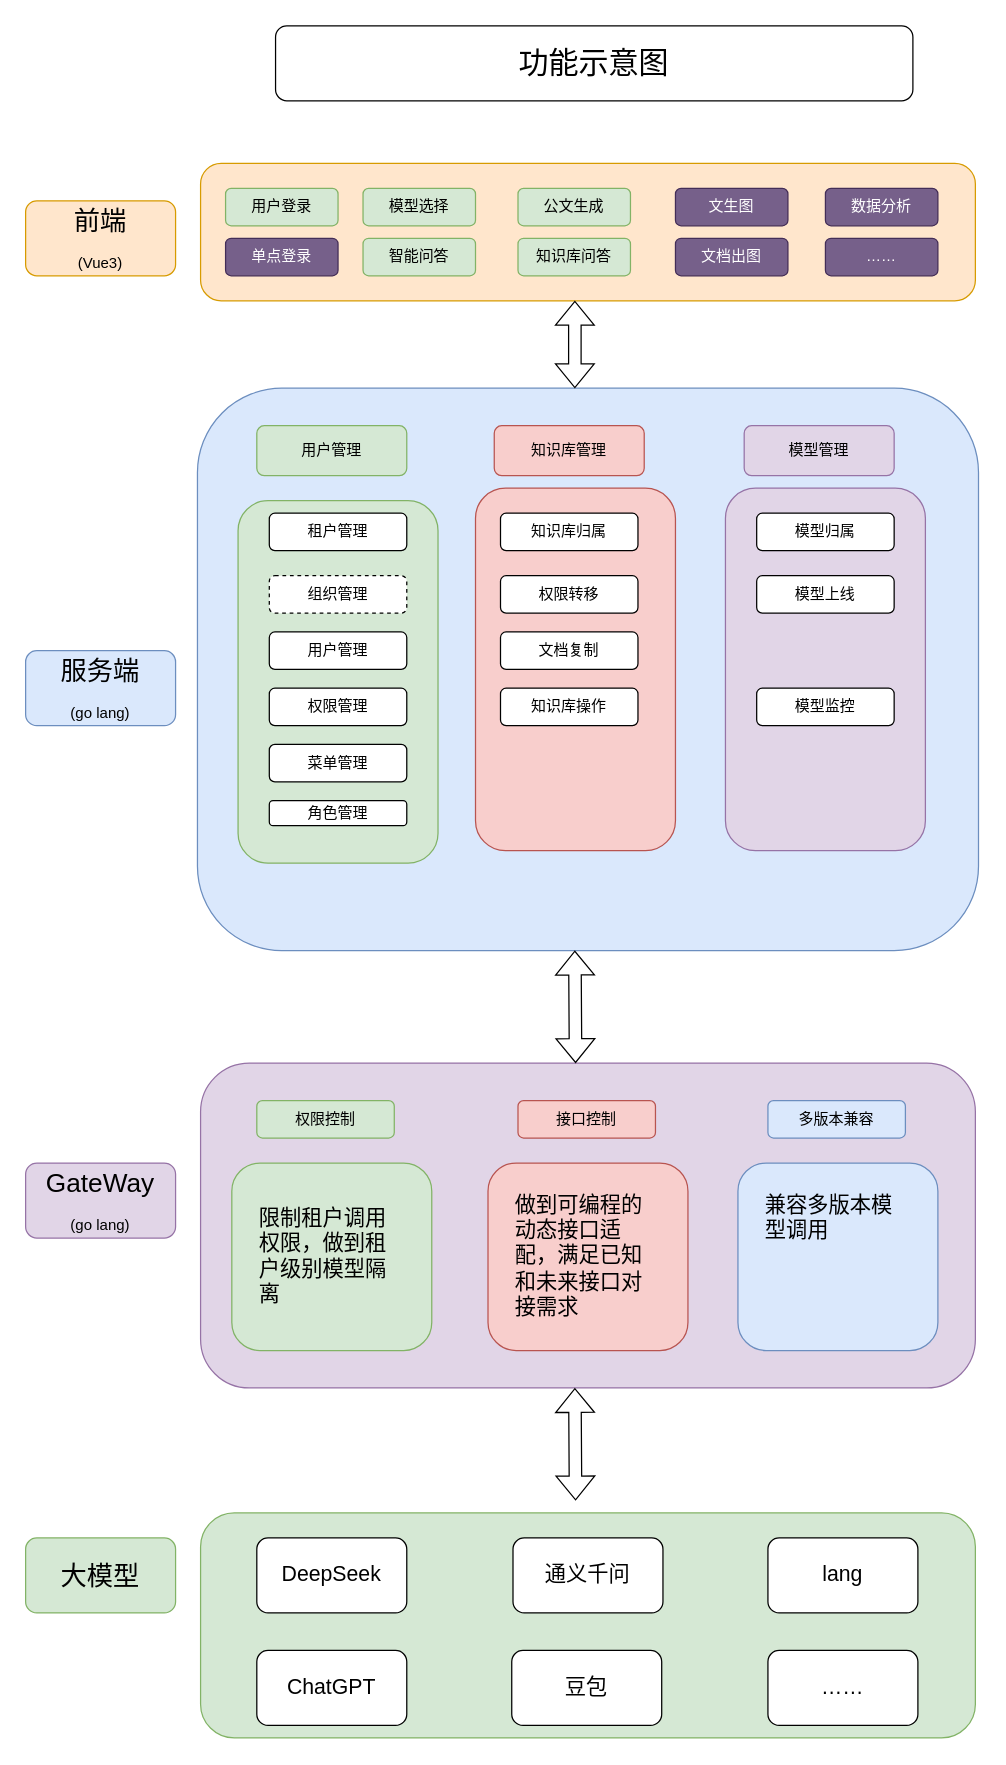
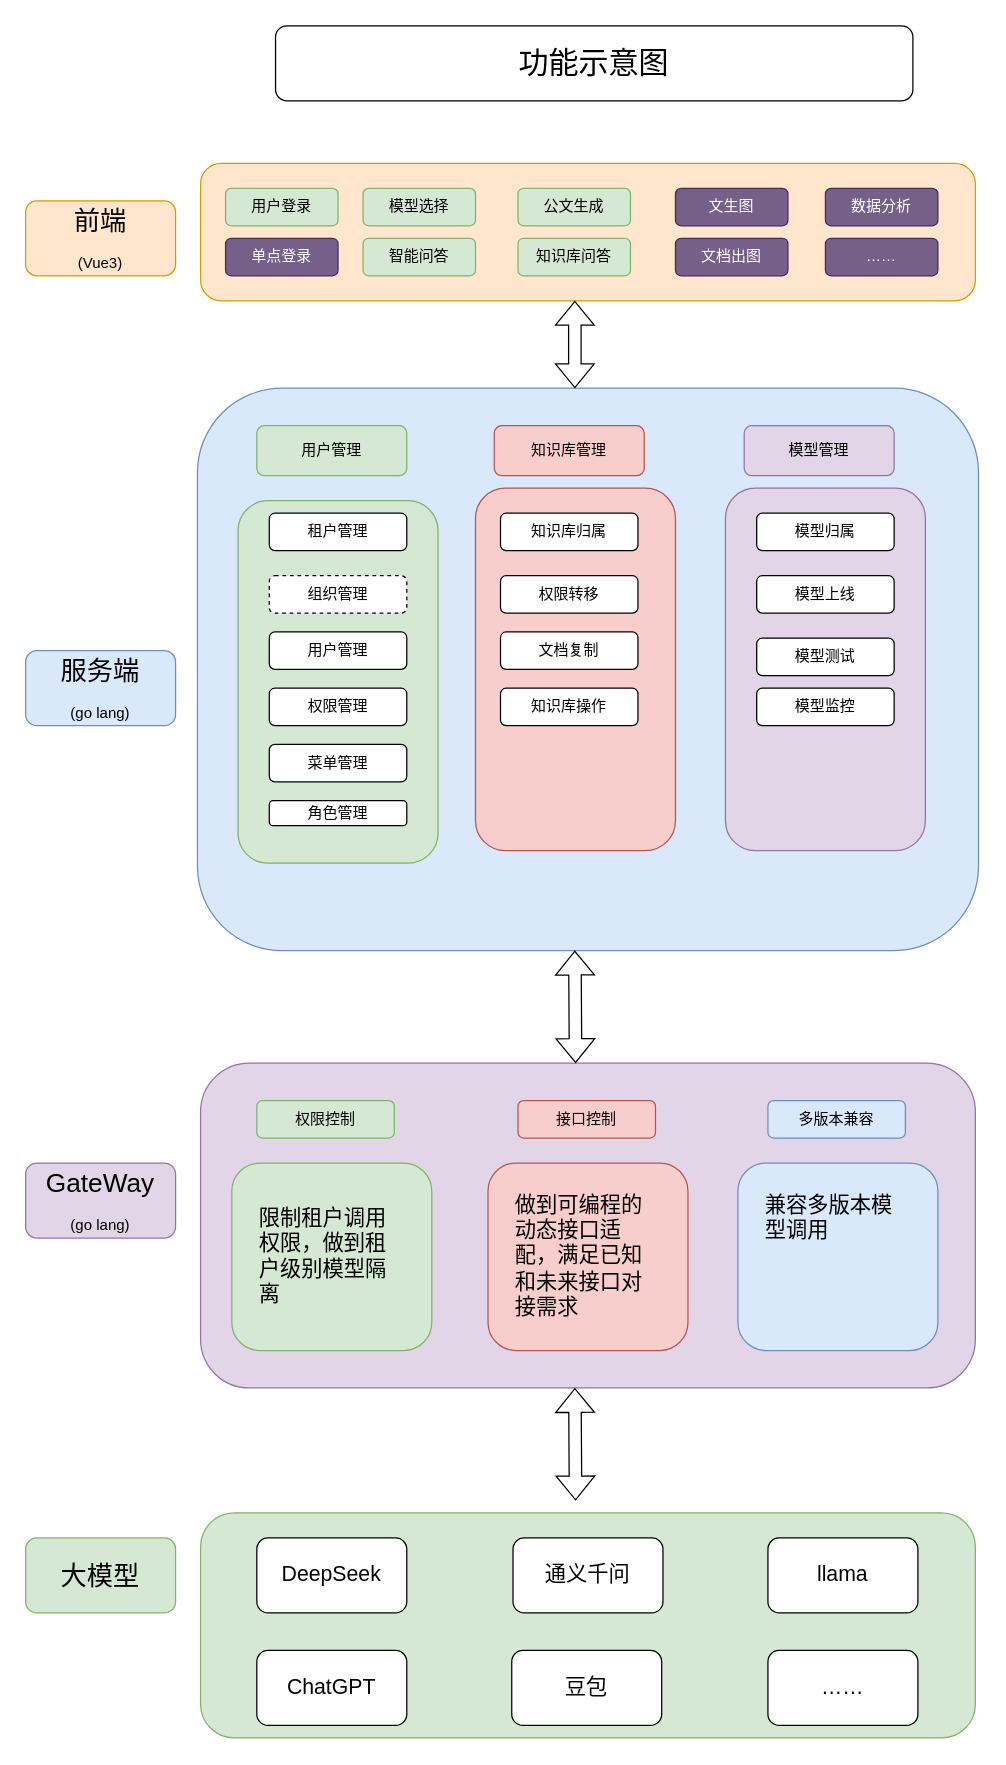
none -> (826, 657)
(843, 1576) -> (843, 1576)
